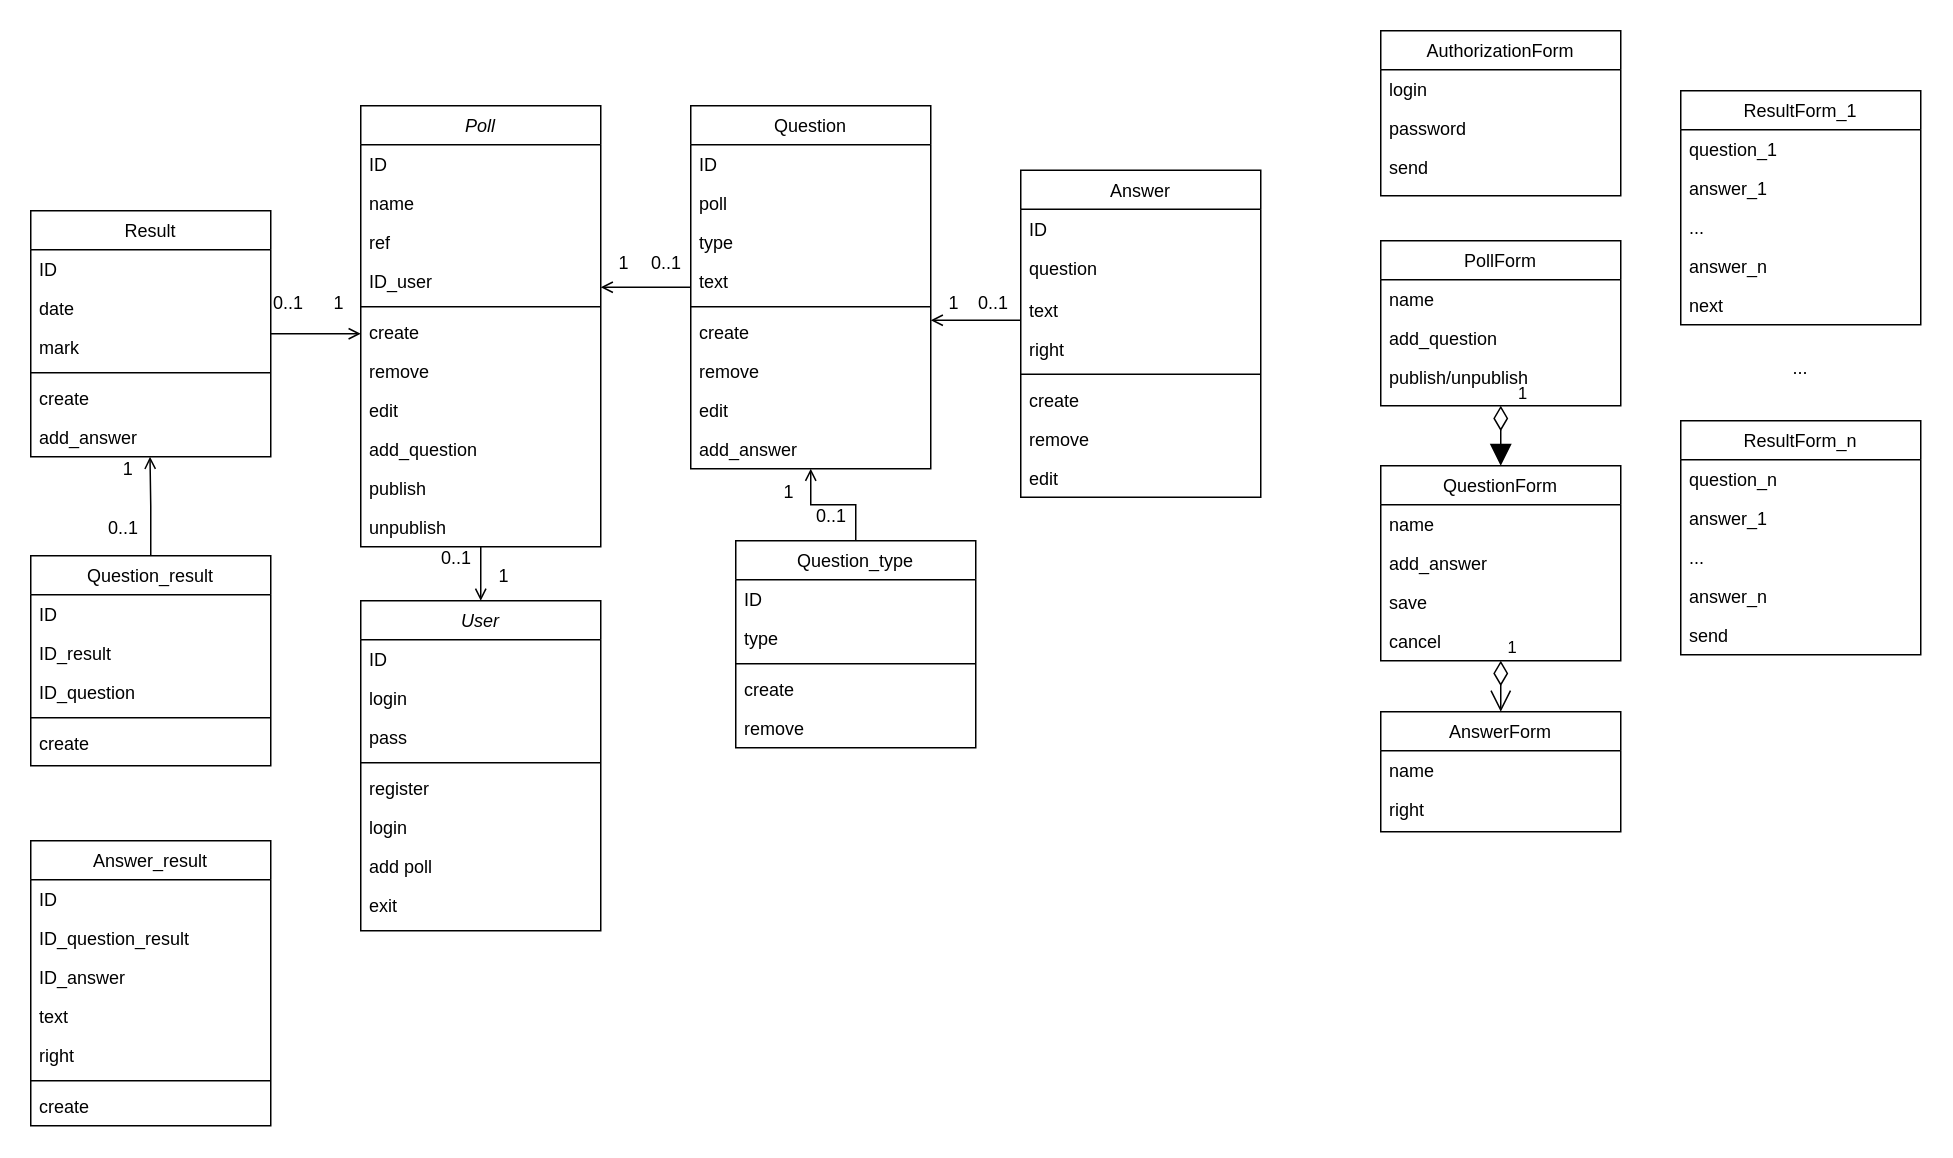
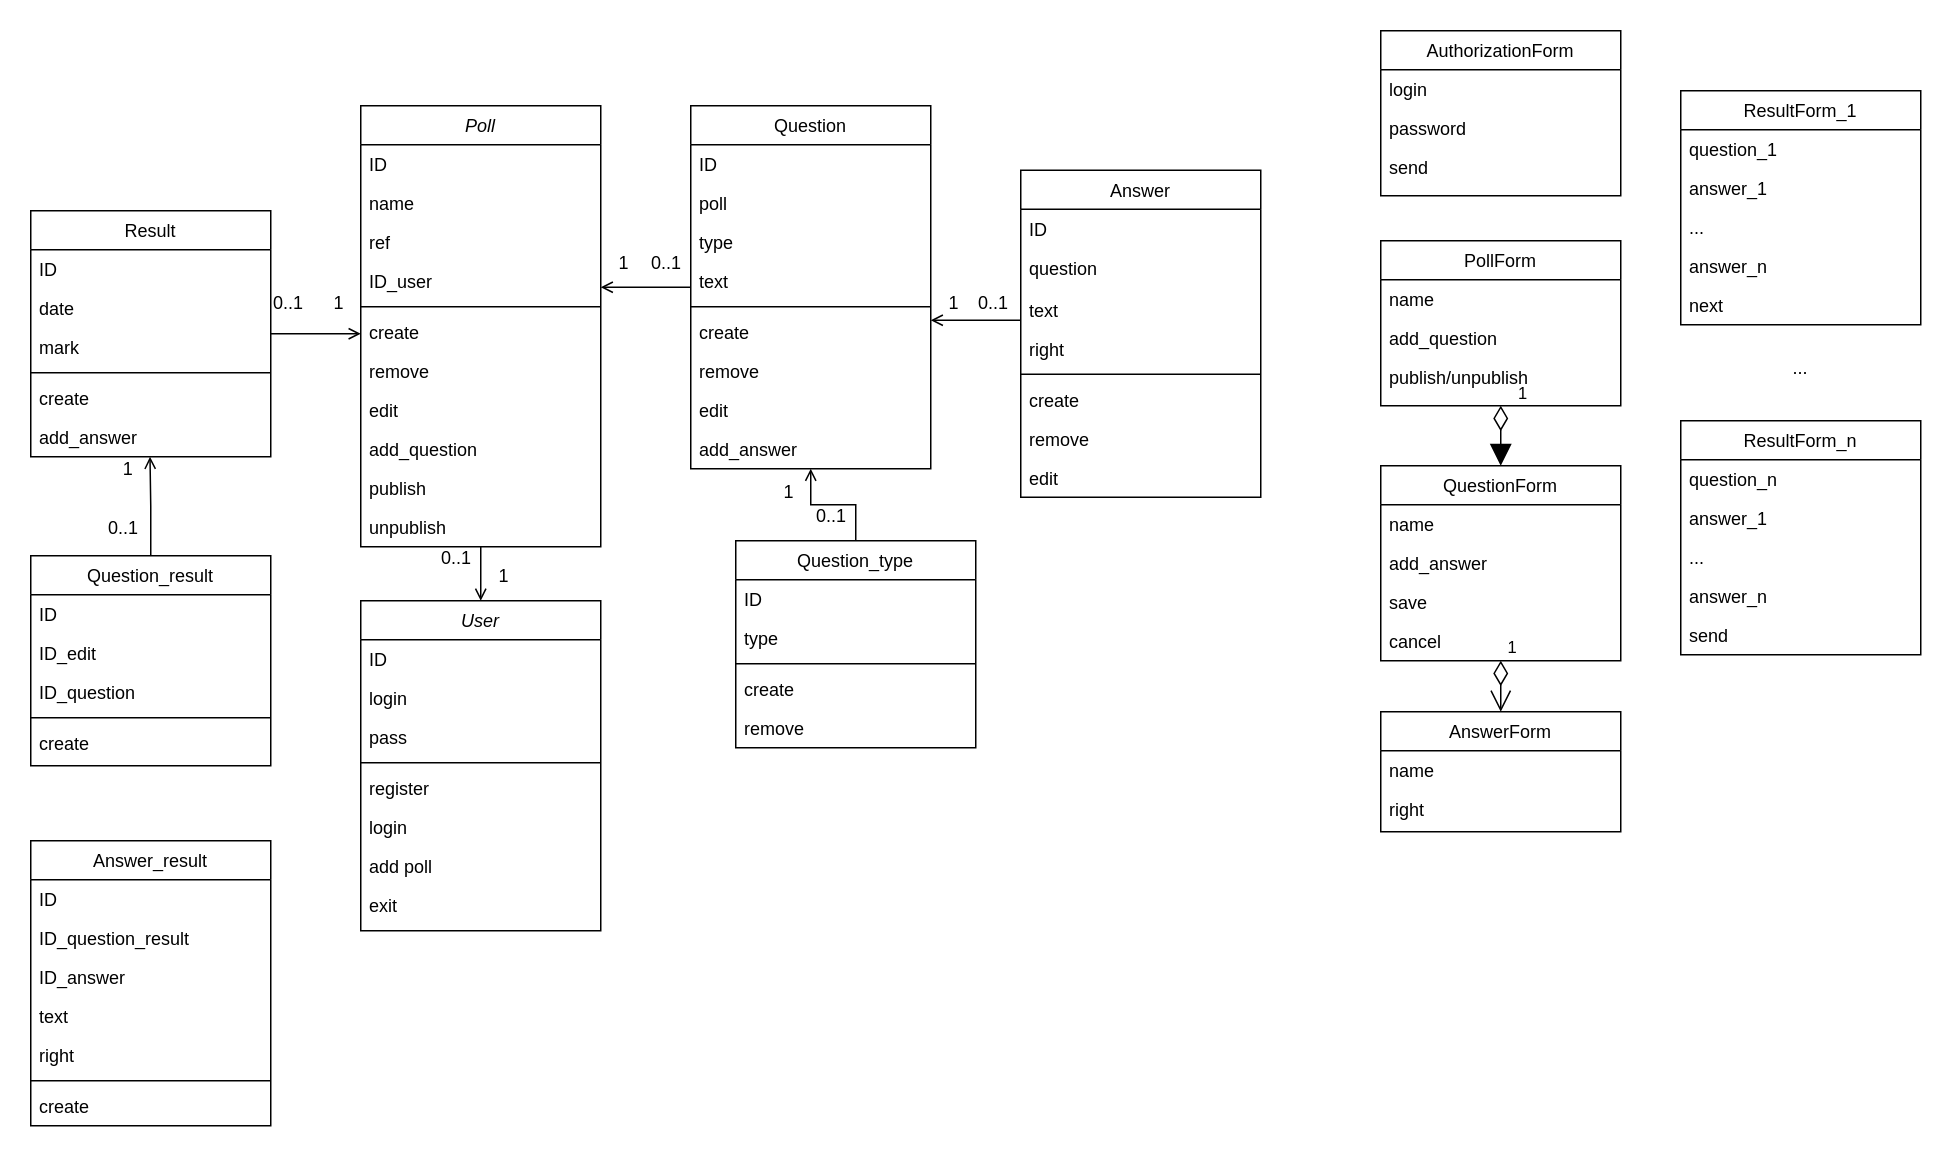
(82, 654) -> (72, 654)
